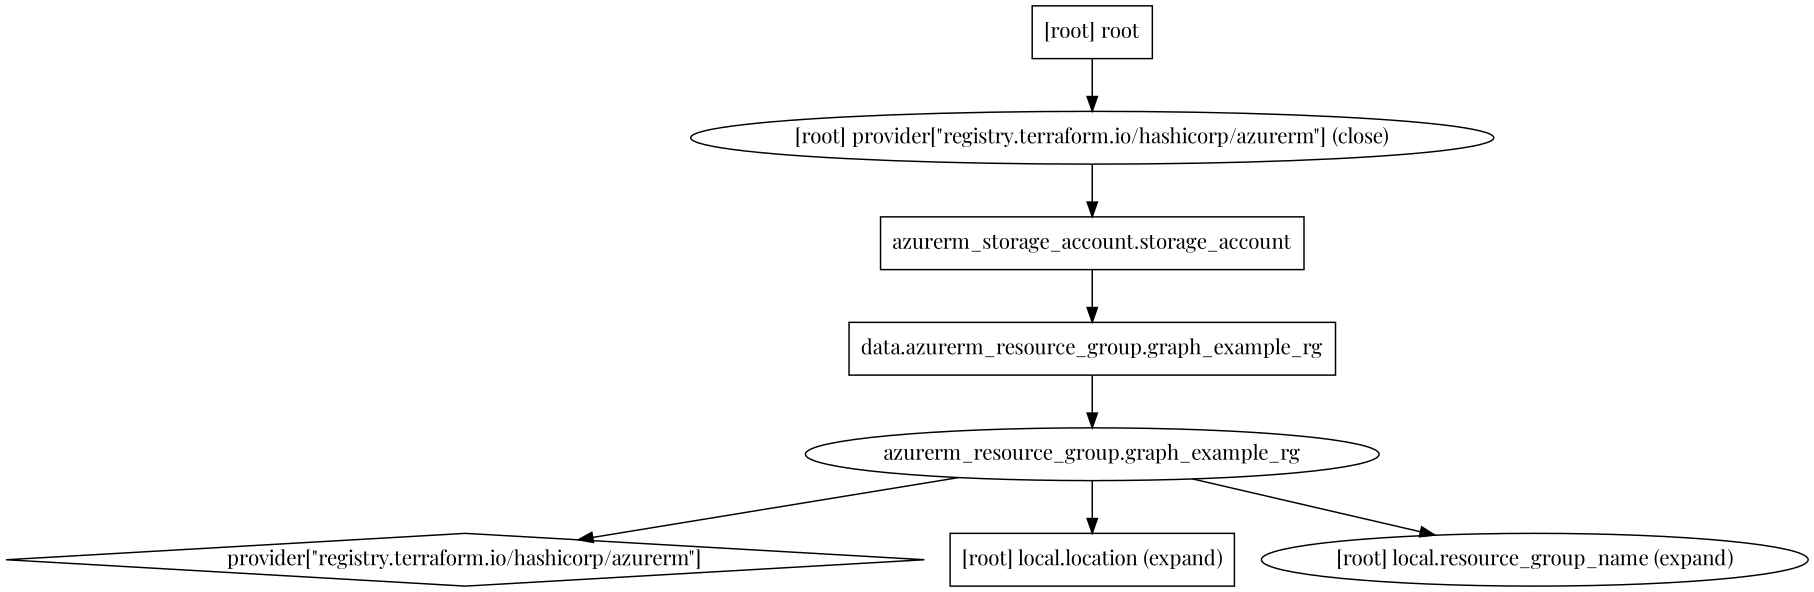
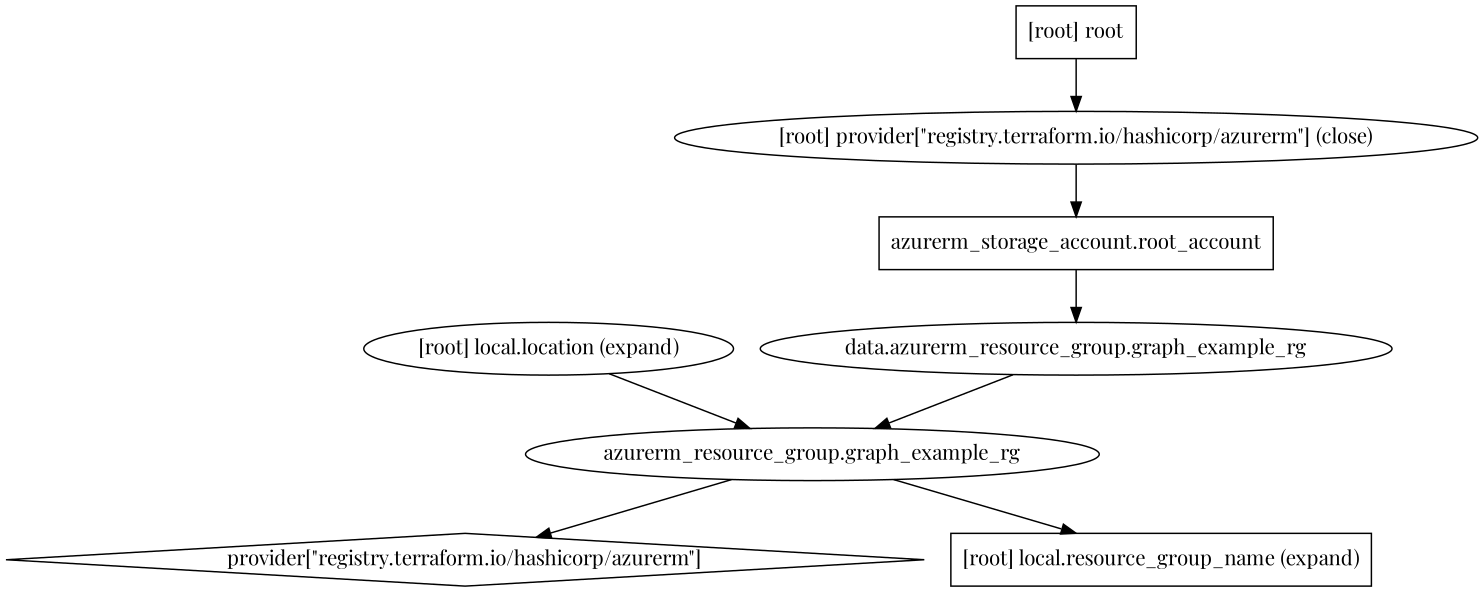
(1092, 243) -> (1076, 243)
(1092, 349) -> (1076, 349)
(1092, 500) -> (673, 398)
(1092, 560) -> (549, 349)
(1535, 560) -> (1161, 560)
